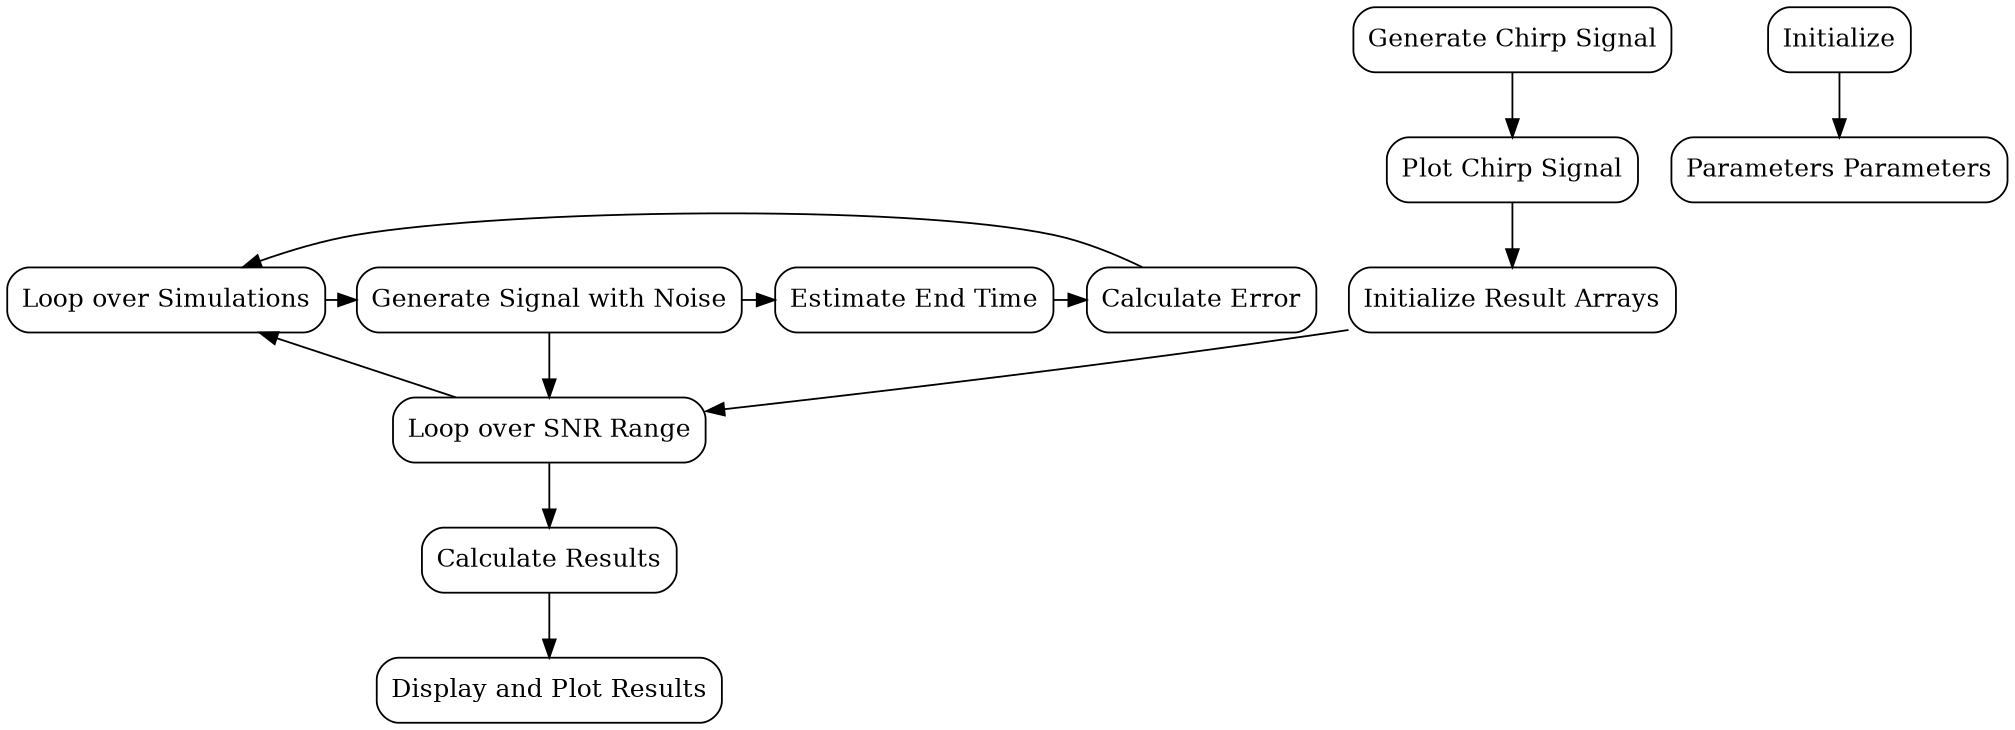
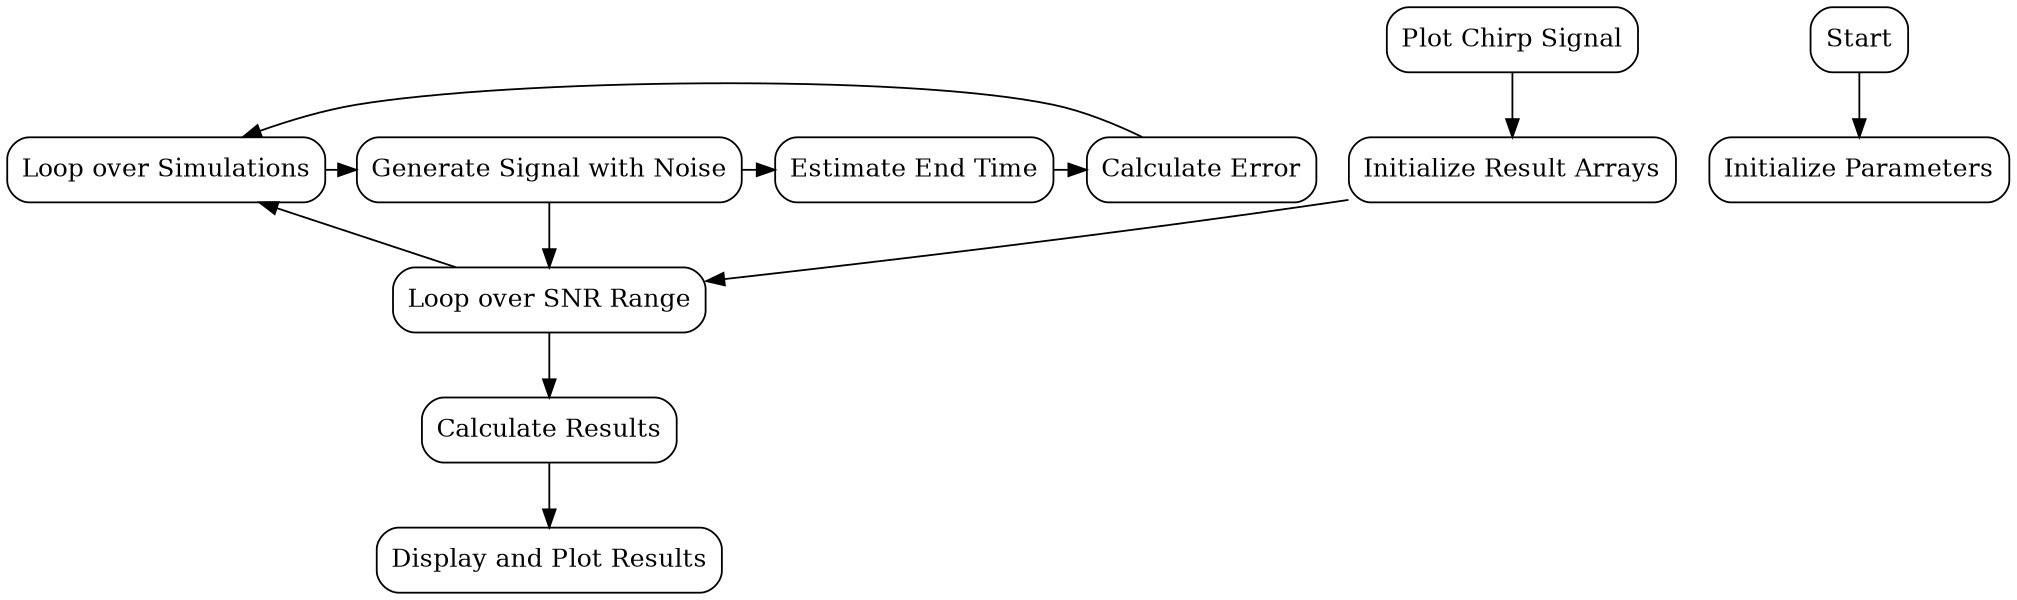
(1512, 40) -> none
(1839, 40) -> (1859, 40)
(1839, 170) -> (1859, 170)
